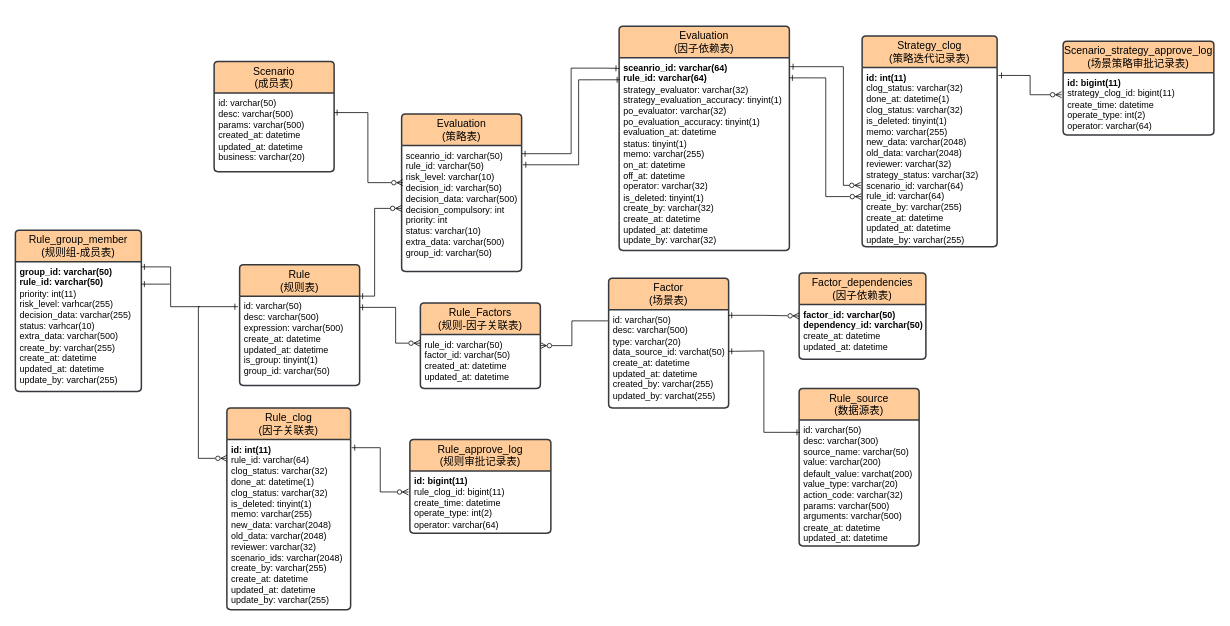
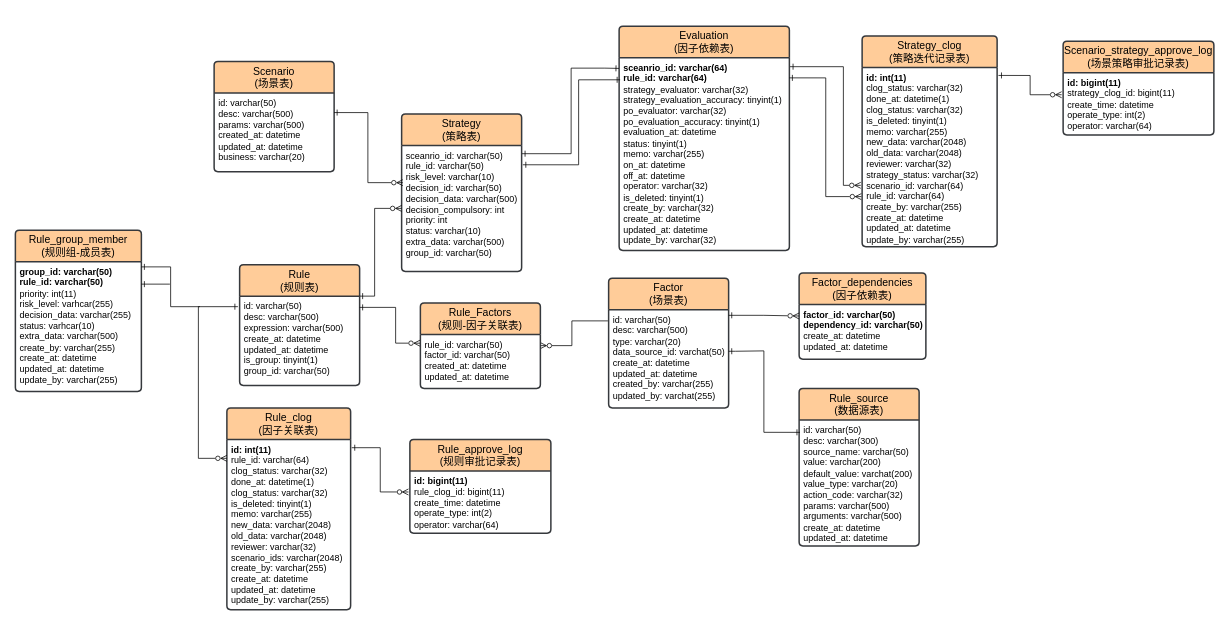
(274, 77) -> (274, 77)
(462, 129) -> (462, 129)
